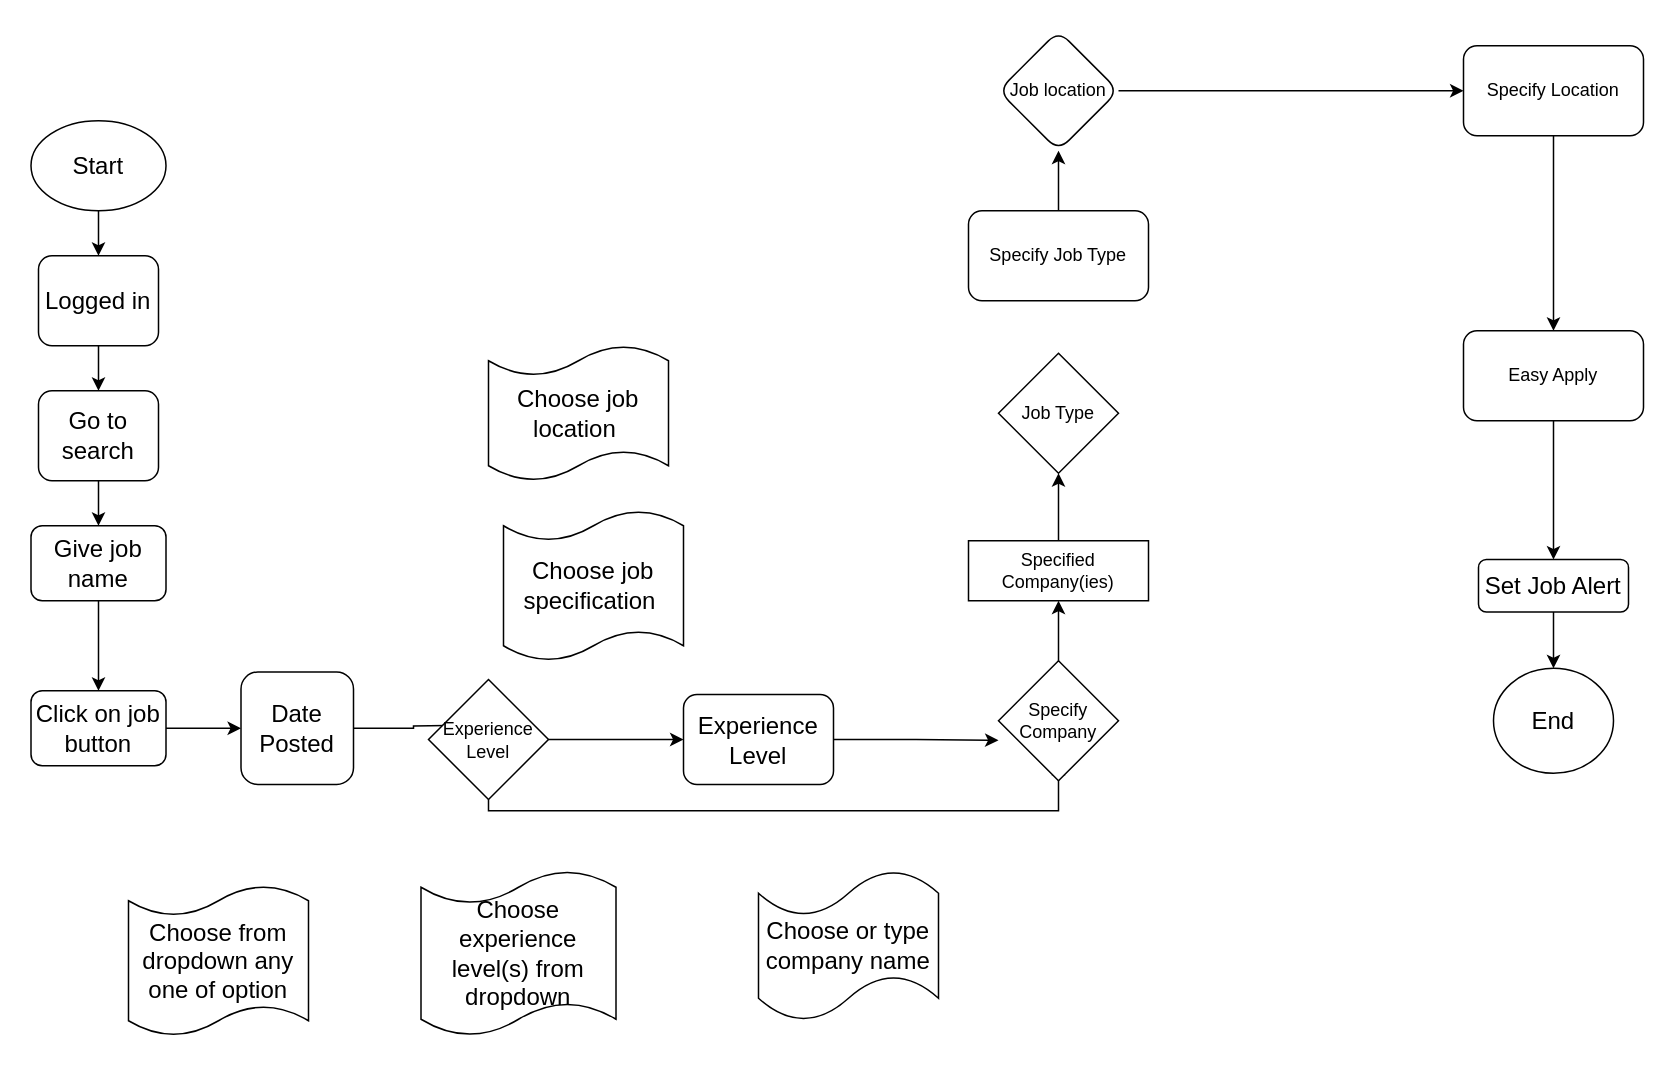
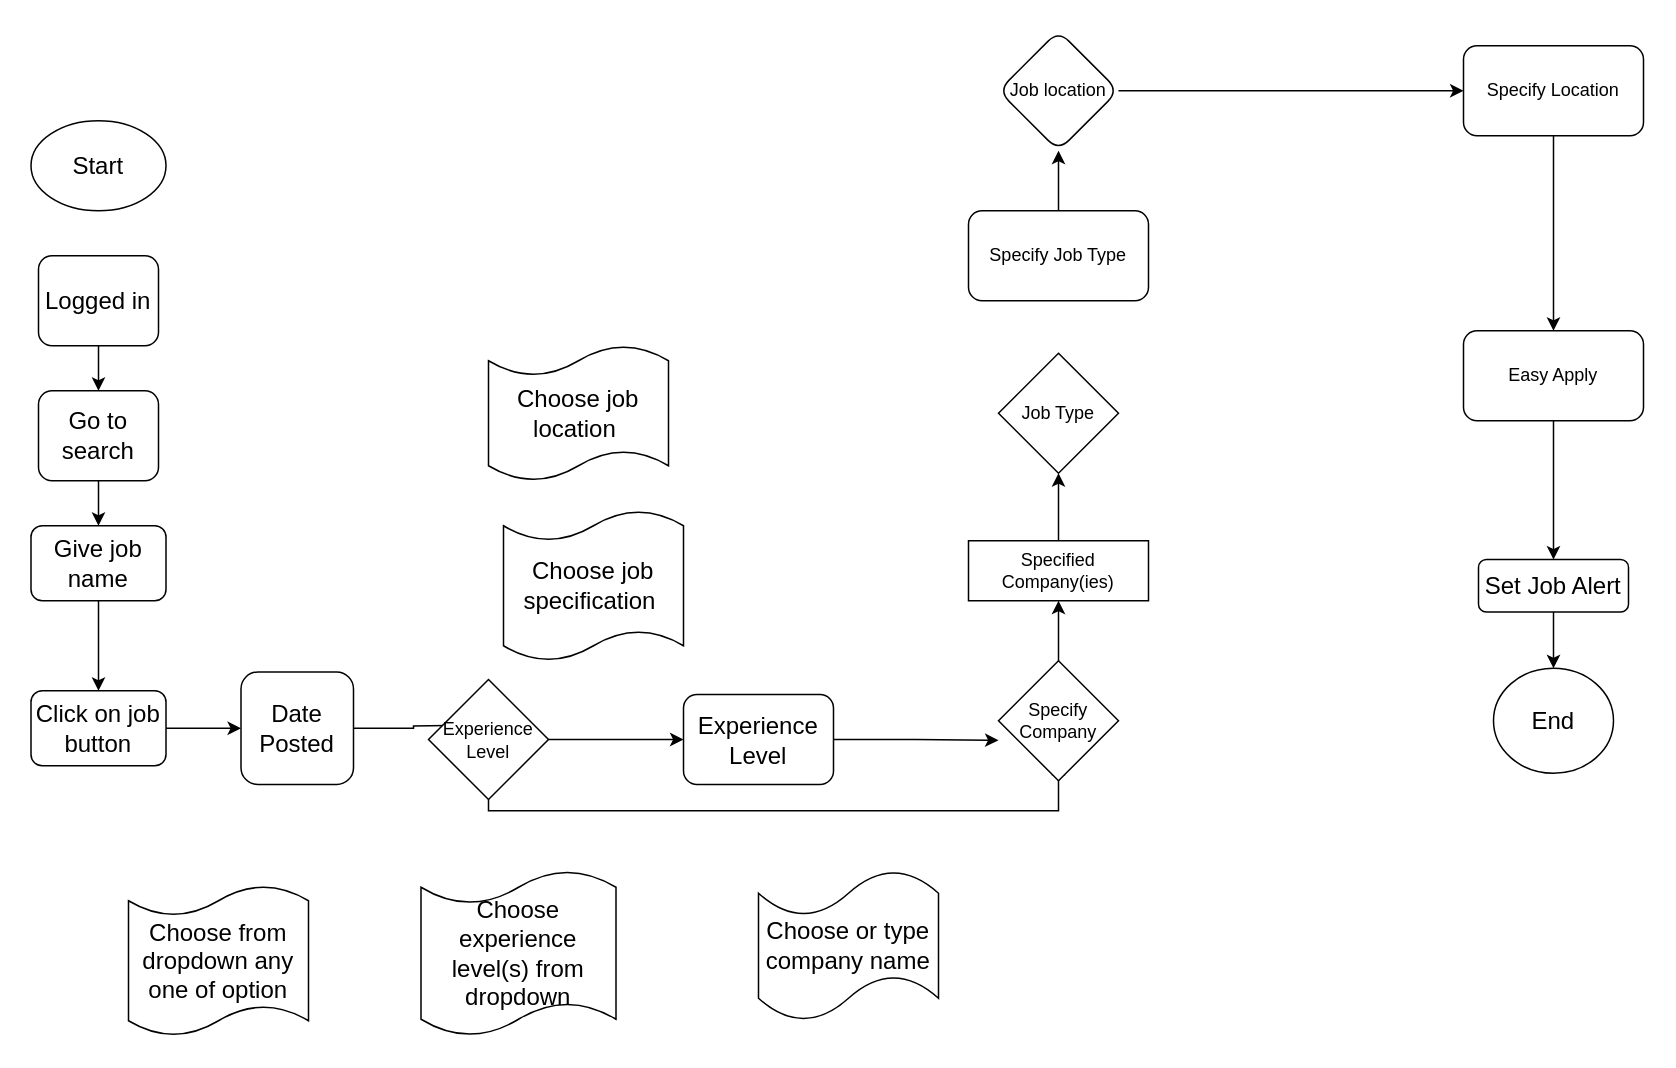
(98, 239) -> none
